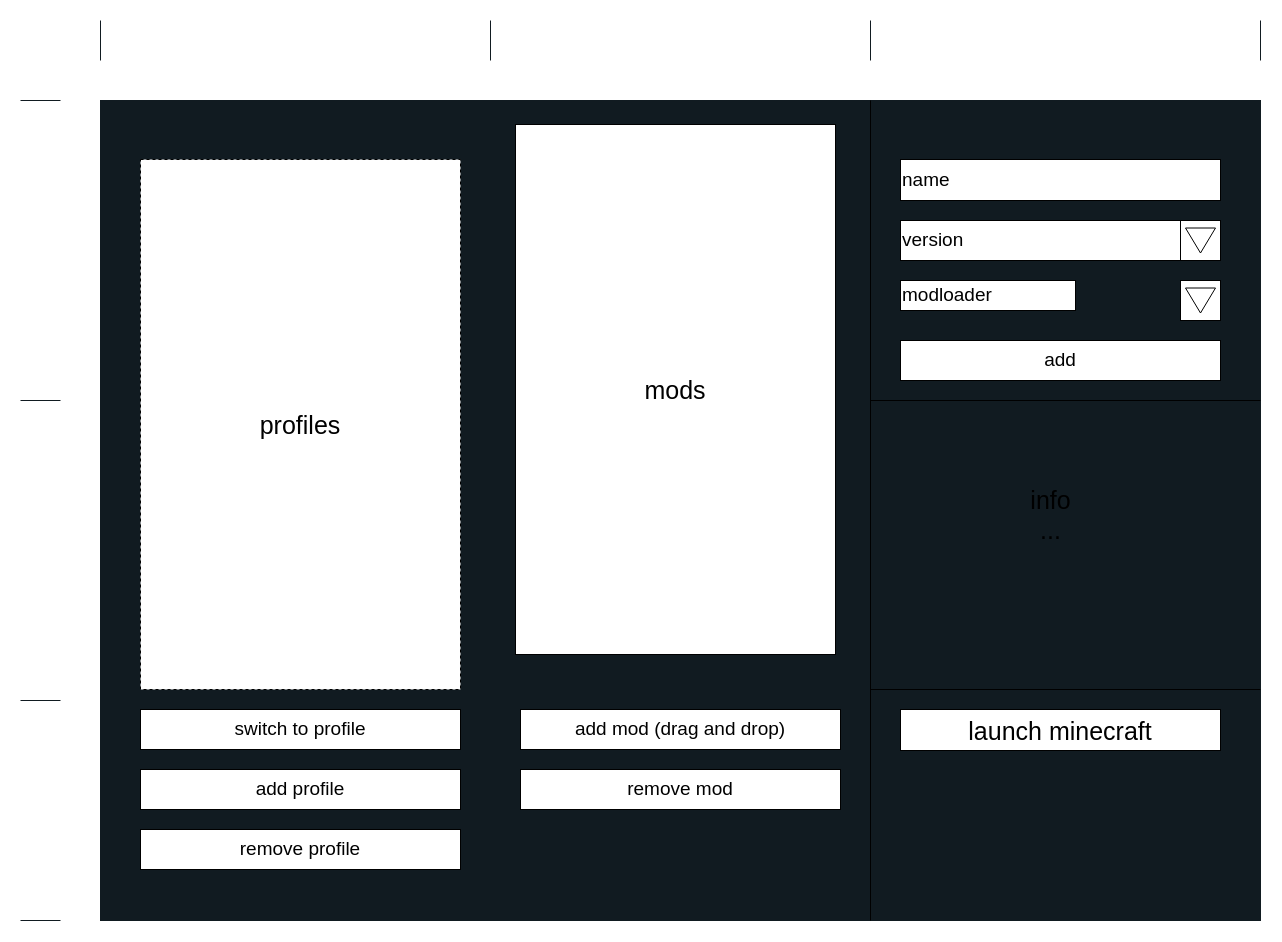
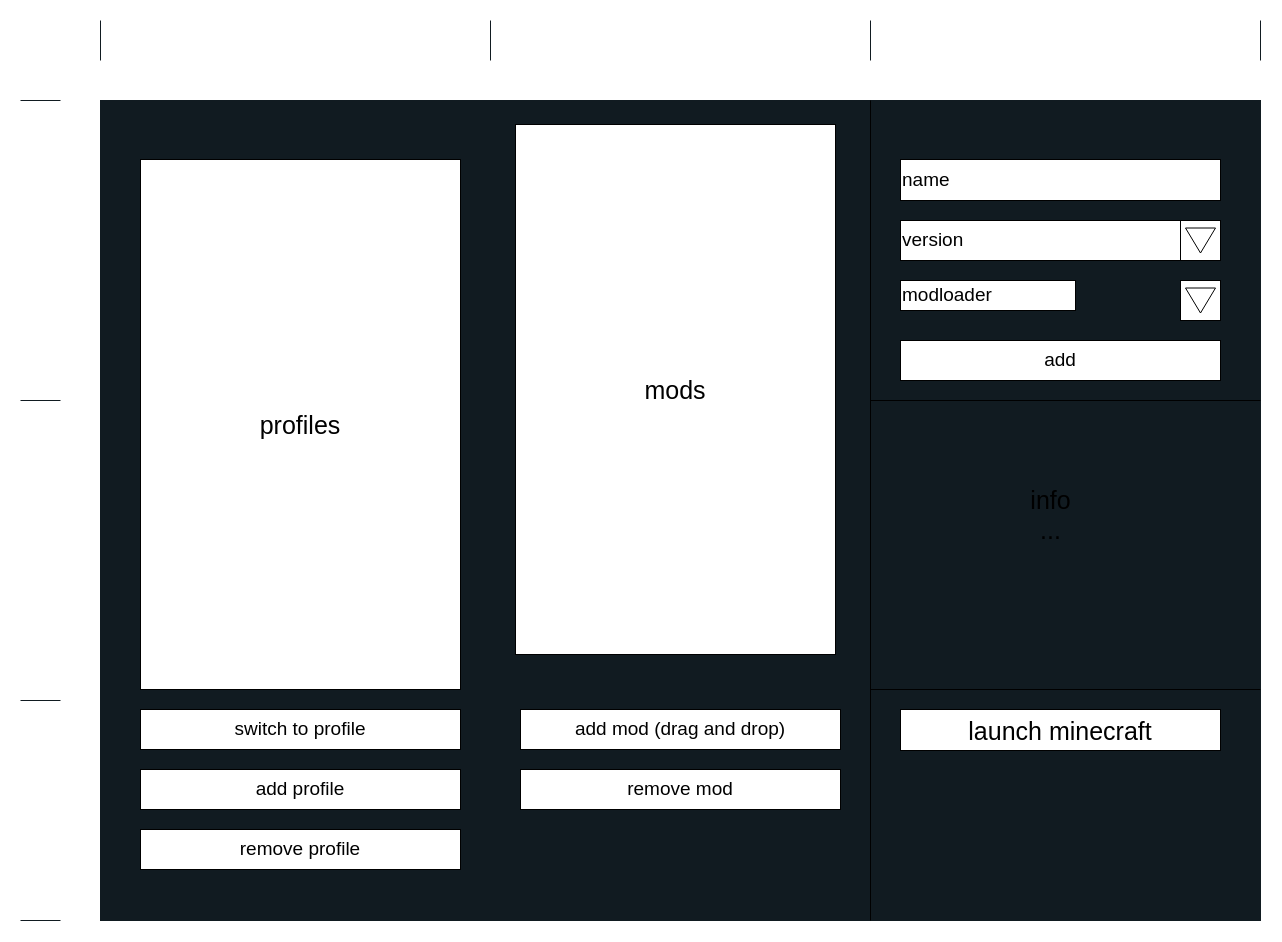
(301, 425) -> (301, 425)
